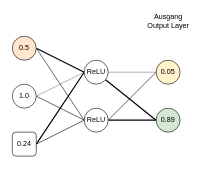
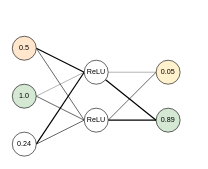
(168, 21) -> none
(24, 96) -> (24, 96)
(24, 144) -> (24, 144)
